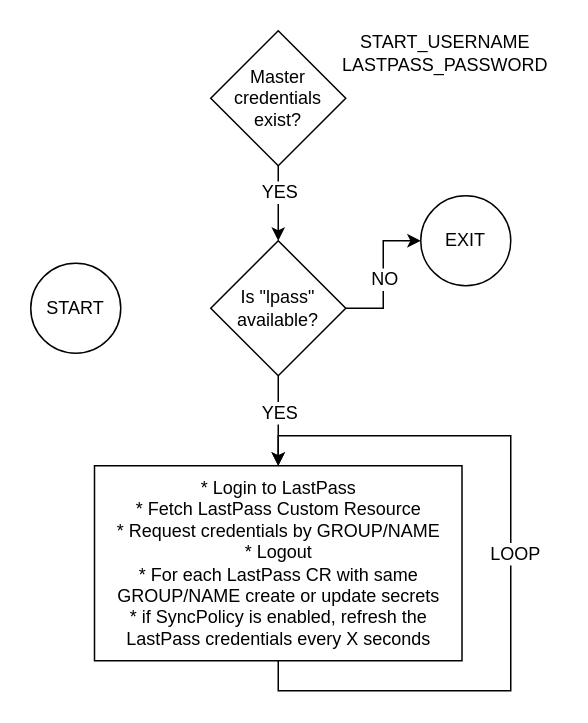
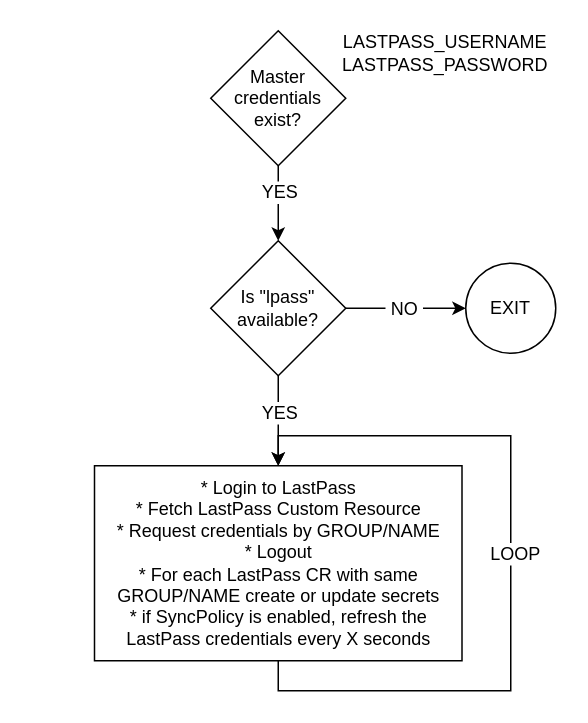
(446, 53) -> (446, 53)
(466, 241) -> (511, 308)
(76, 308) -> none
